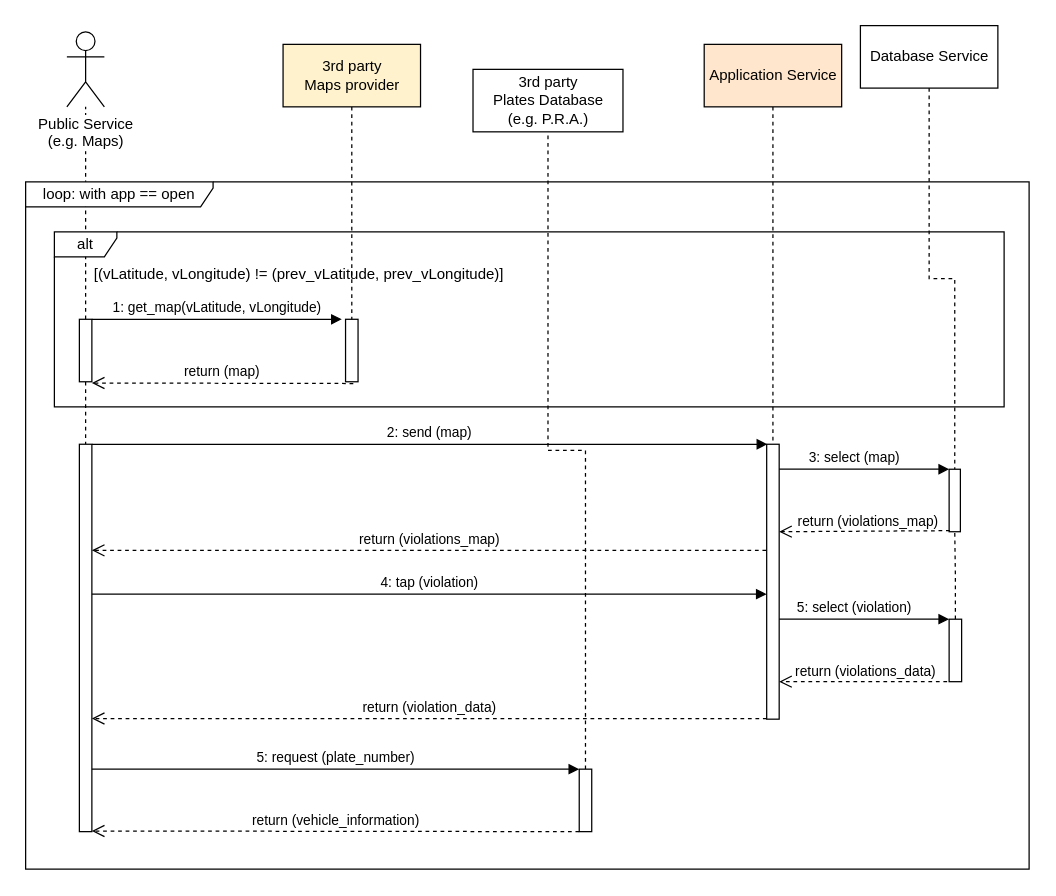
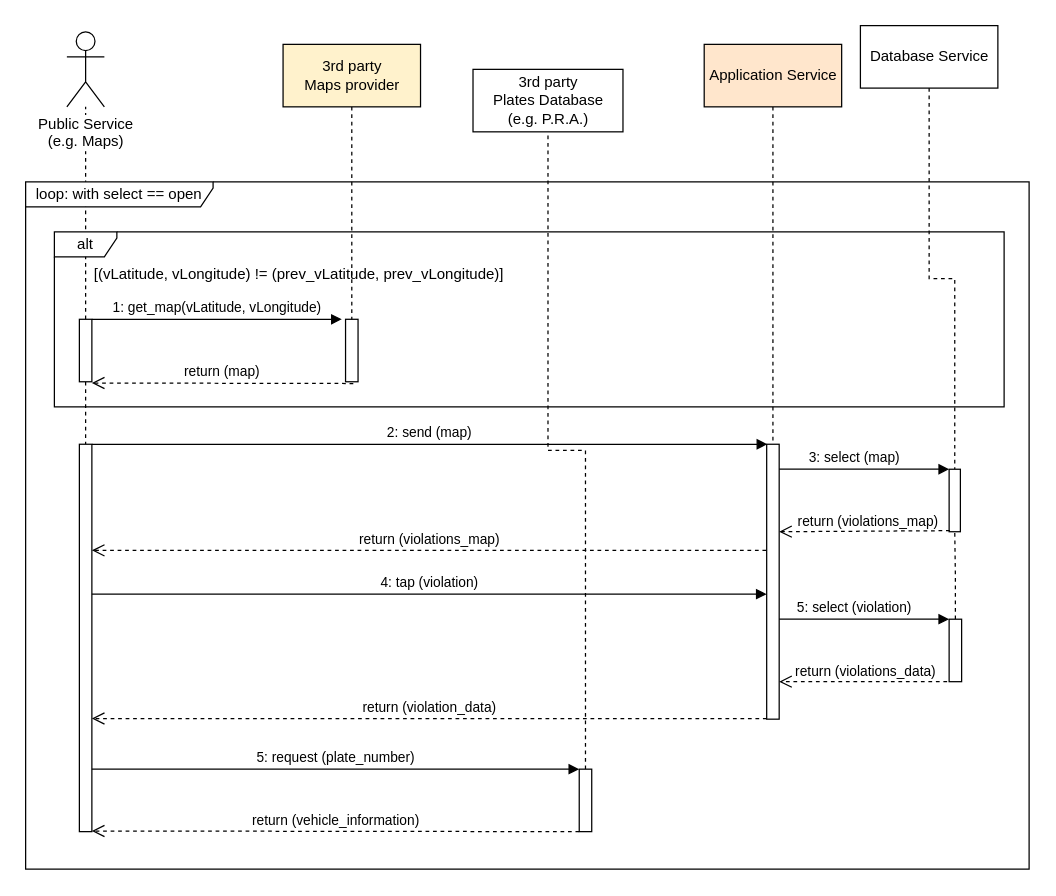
(119, 194) -> (119, 194)
